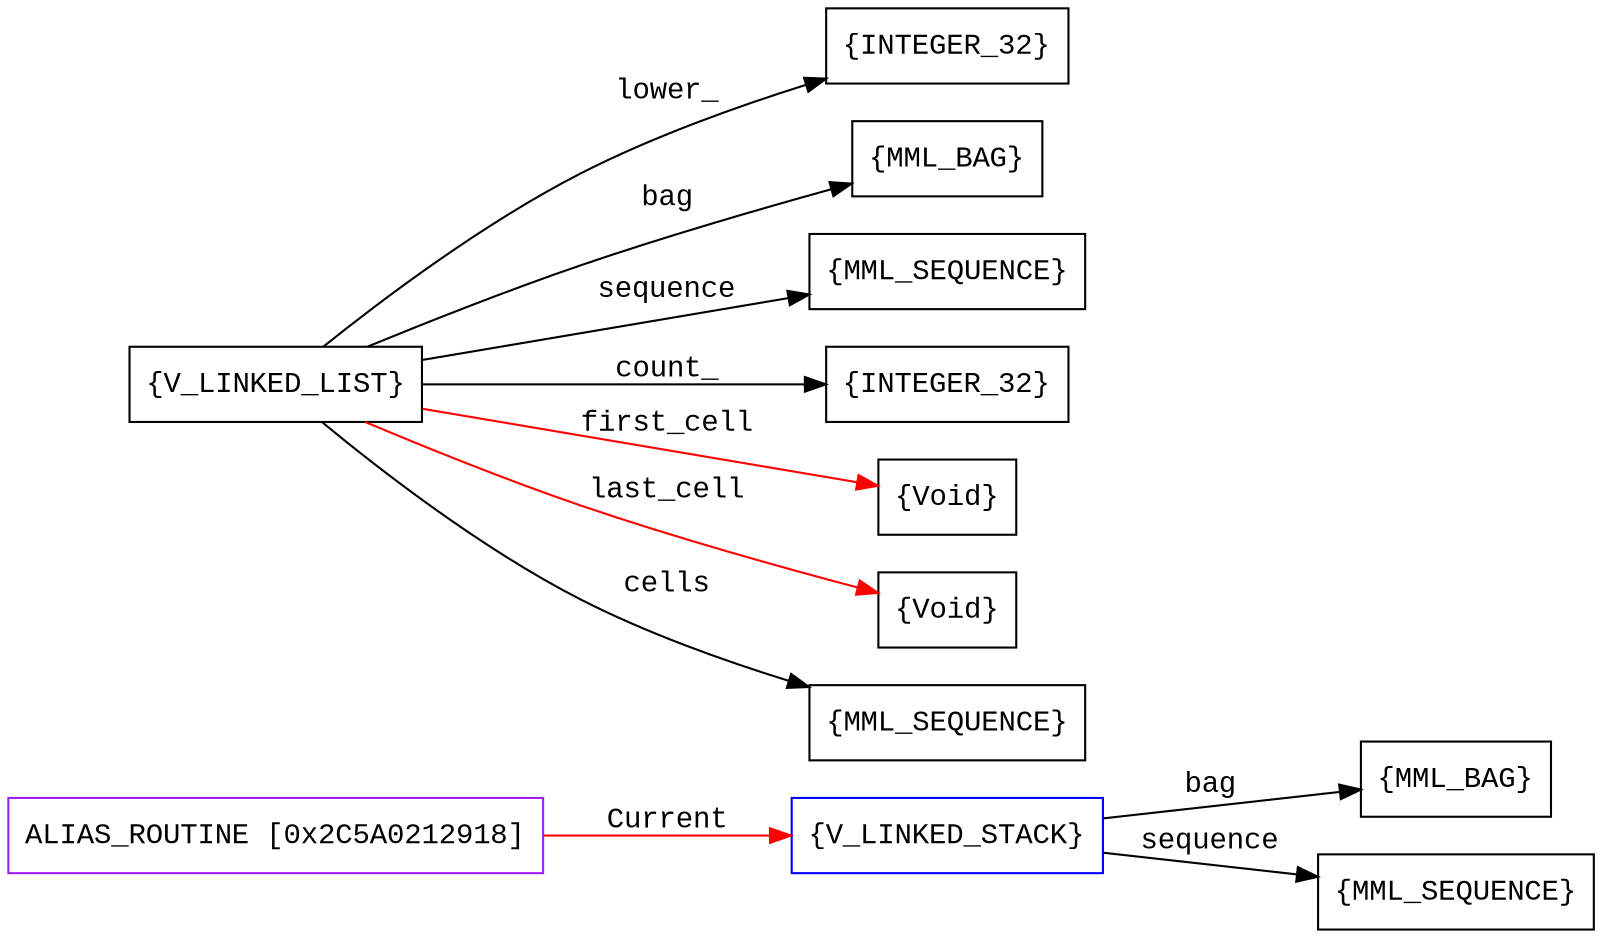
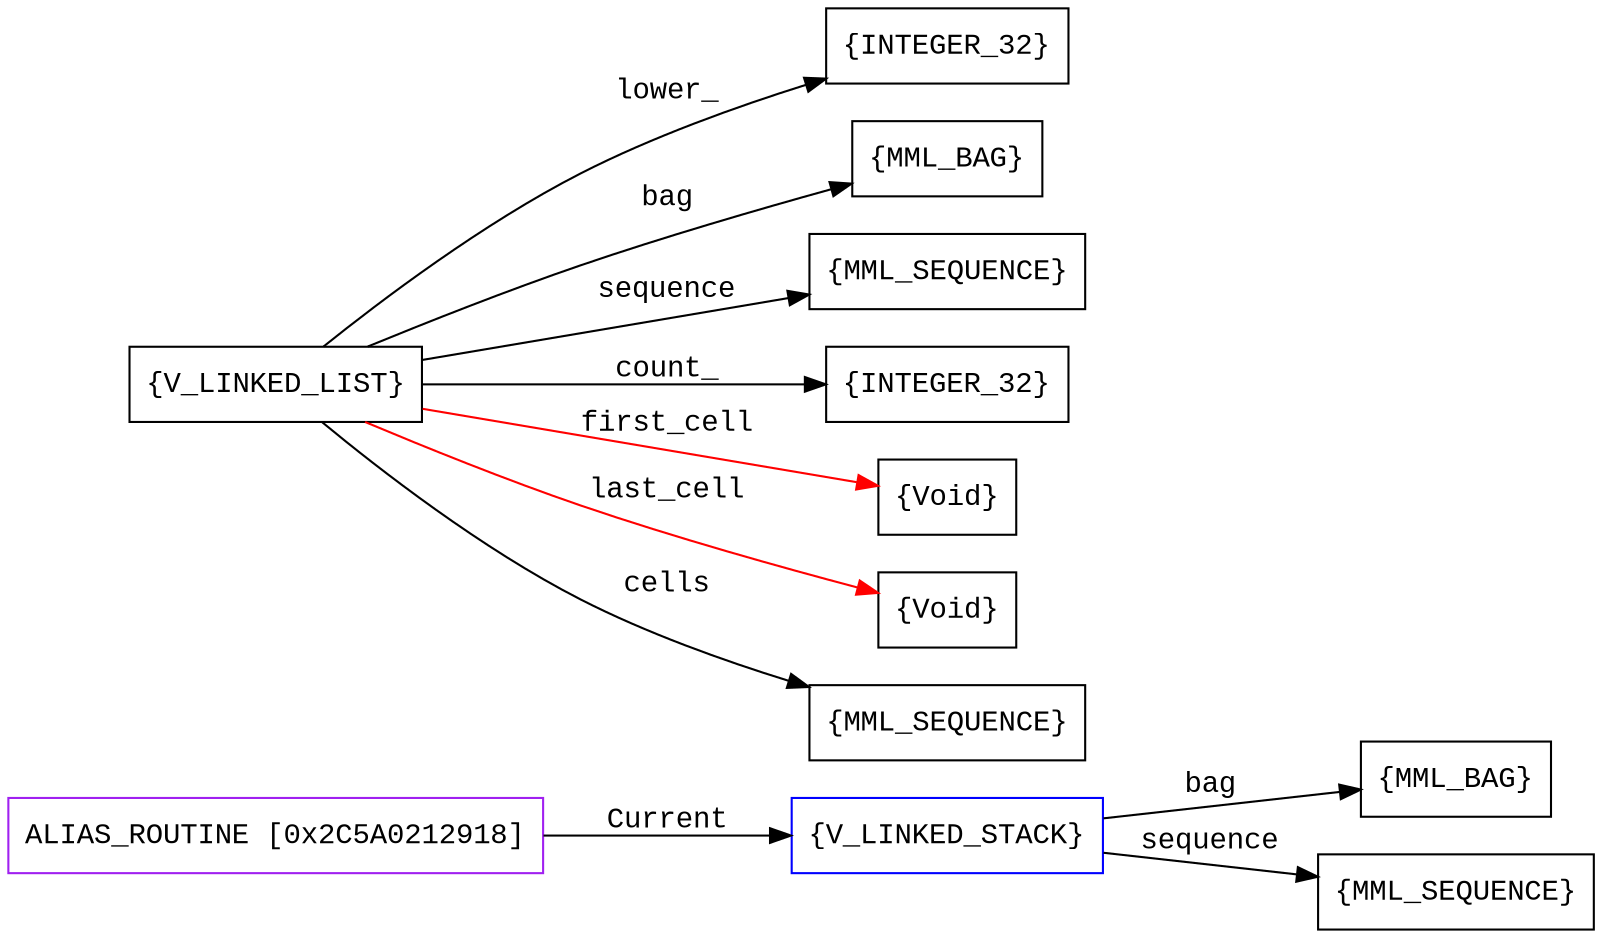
(657, 836) -> (657, 836)
